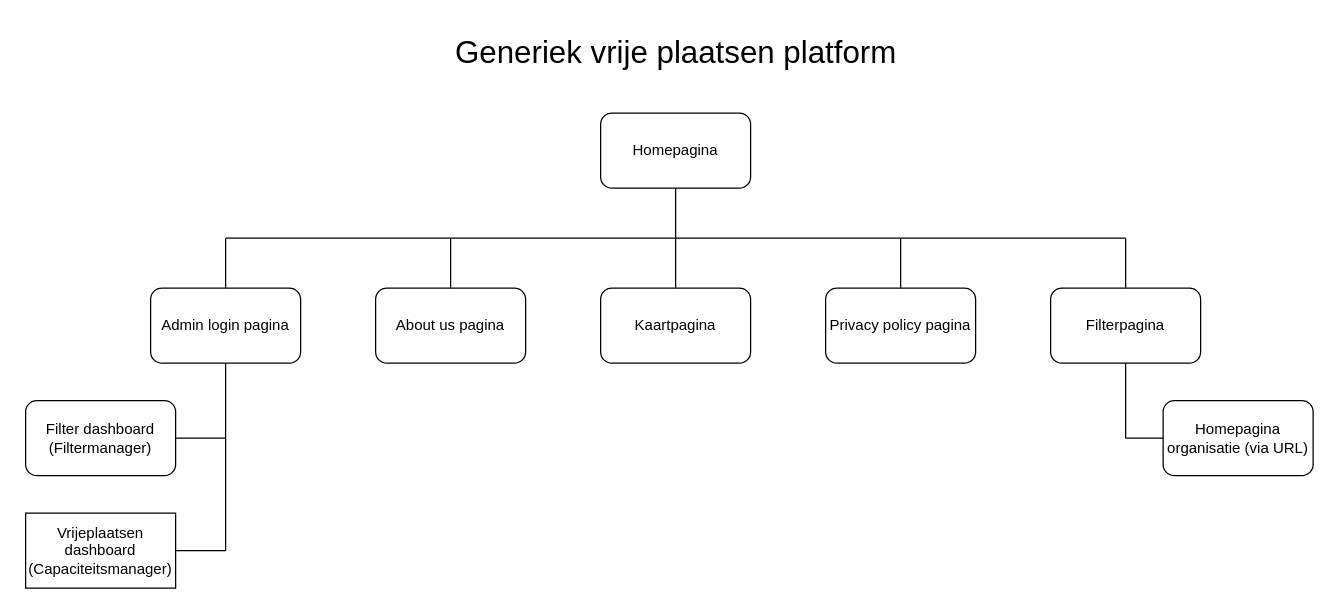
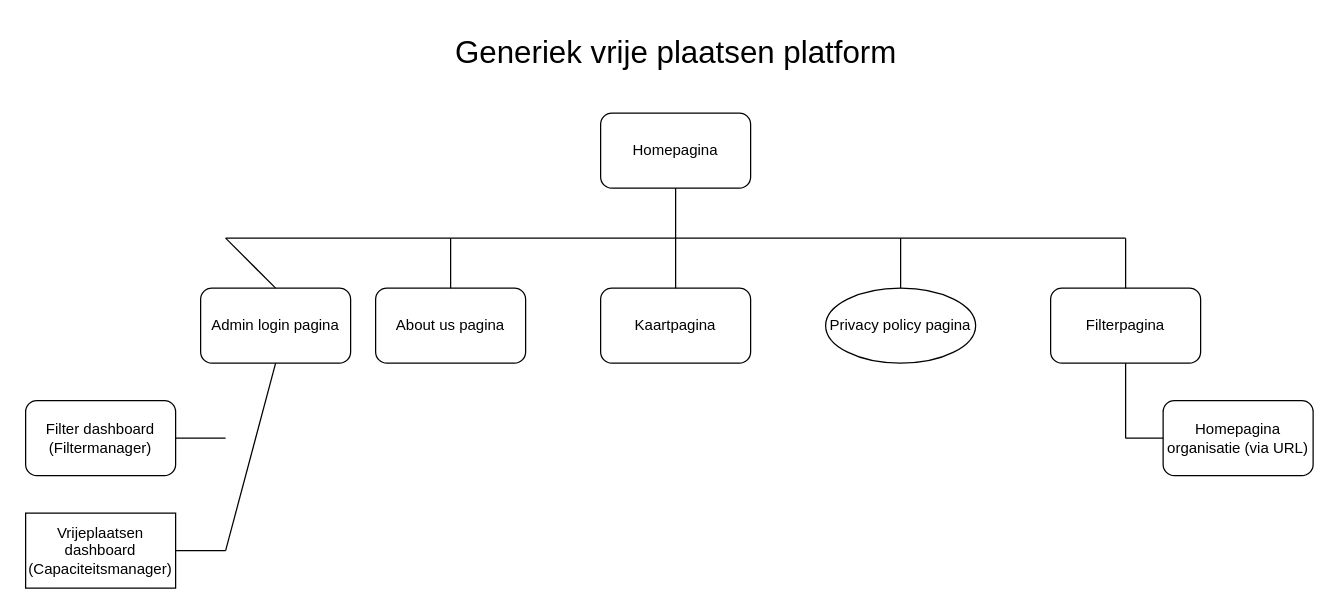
(226, 326) -> (276, 326)
(901, 326) -> (901, 326)
